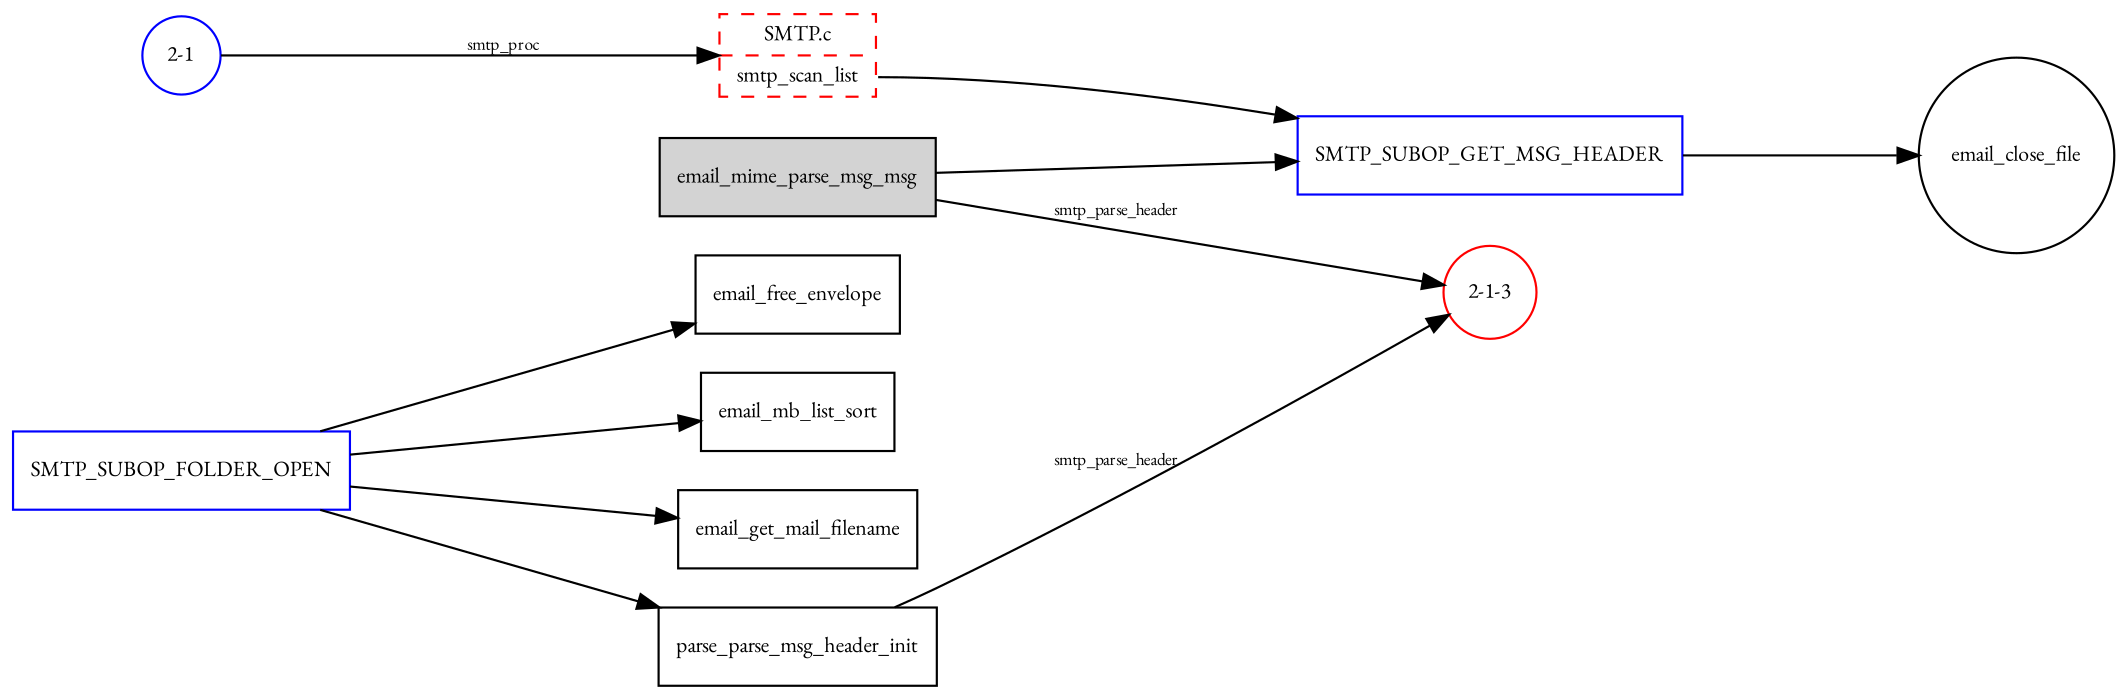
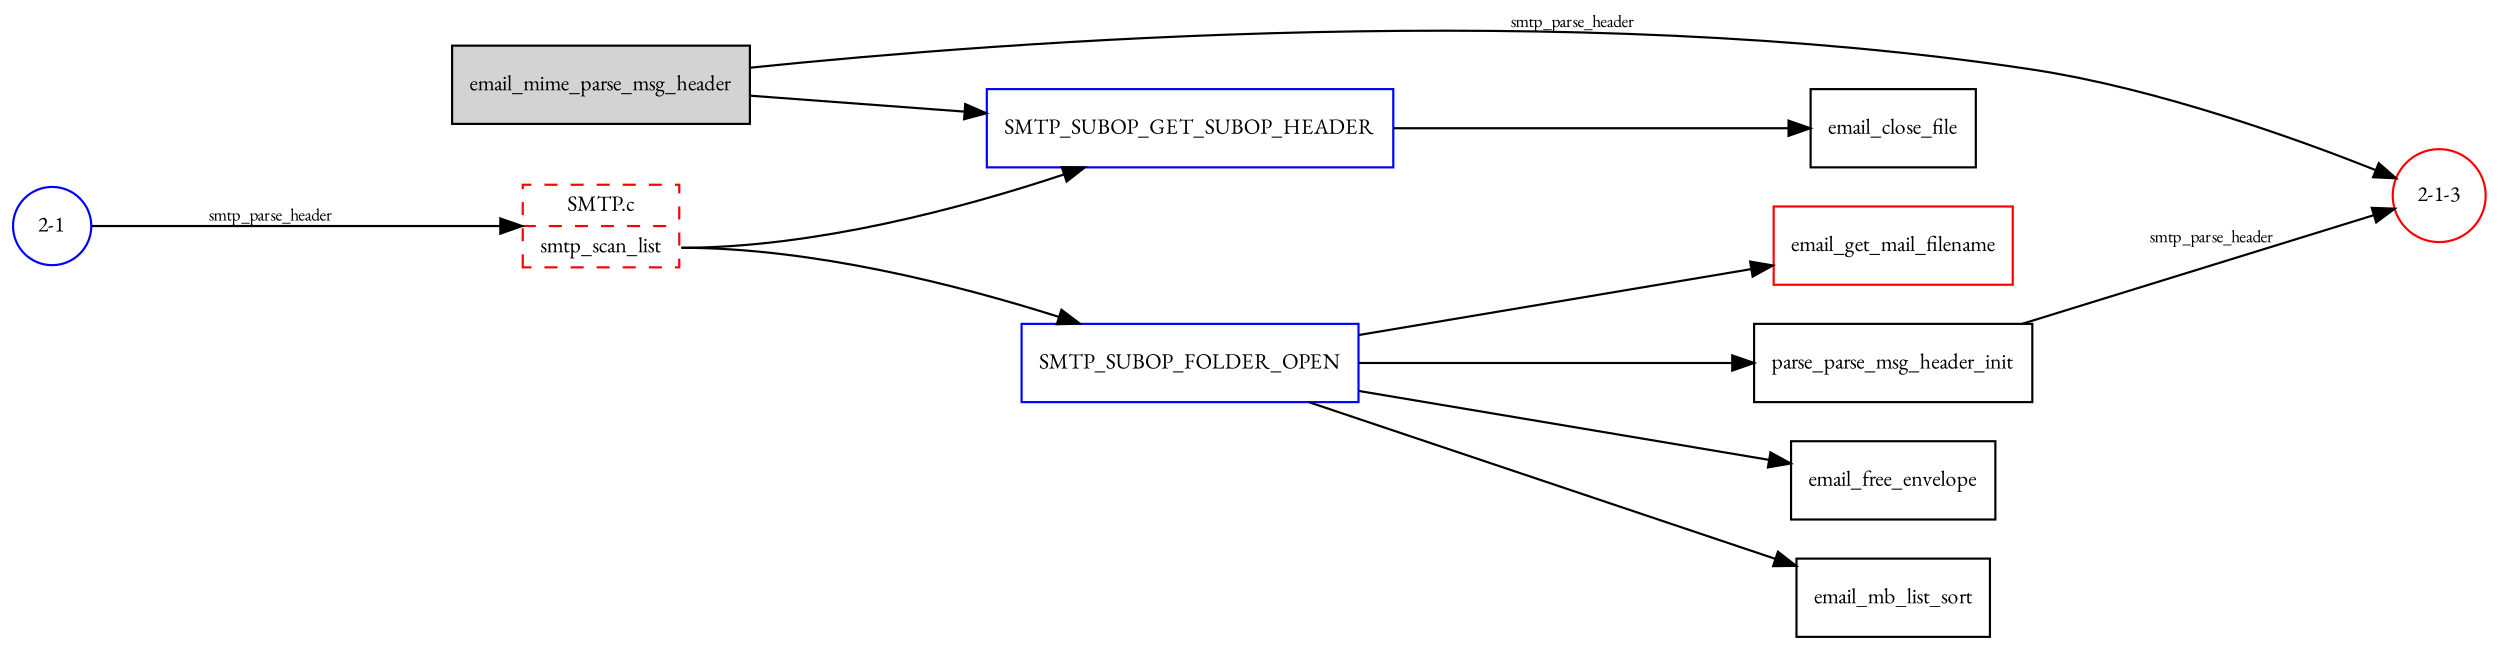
(504, 46) -> (272, 216)
(1490, 155) -> (1190, 128)
(2017, 155) -> (1893, 128)
(798, 177) -> (601, 85)
none -> (873, 269)
(798, 529) -> (1893, 246)
